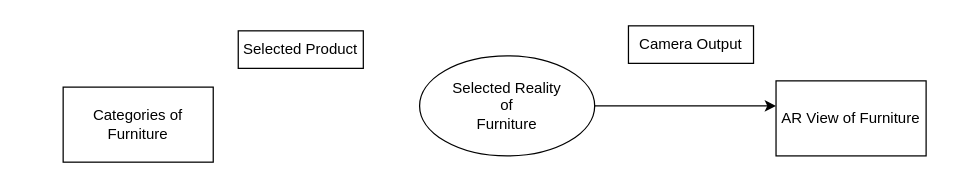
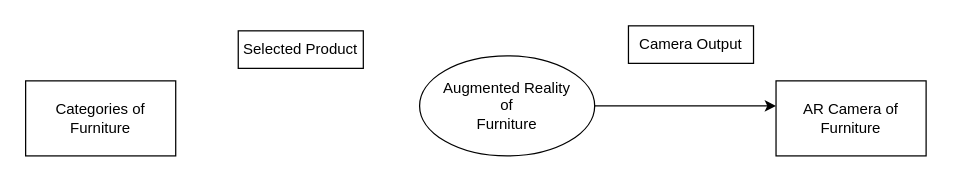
(507, 106) -> (507, 106)
(851, 118) -> (851, 118)
(138, 124) -> (101, 118)
